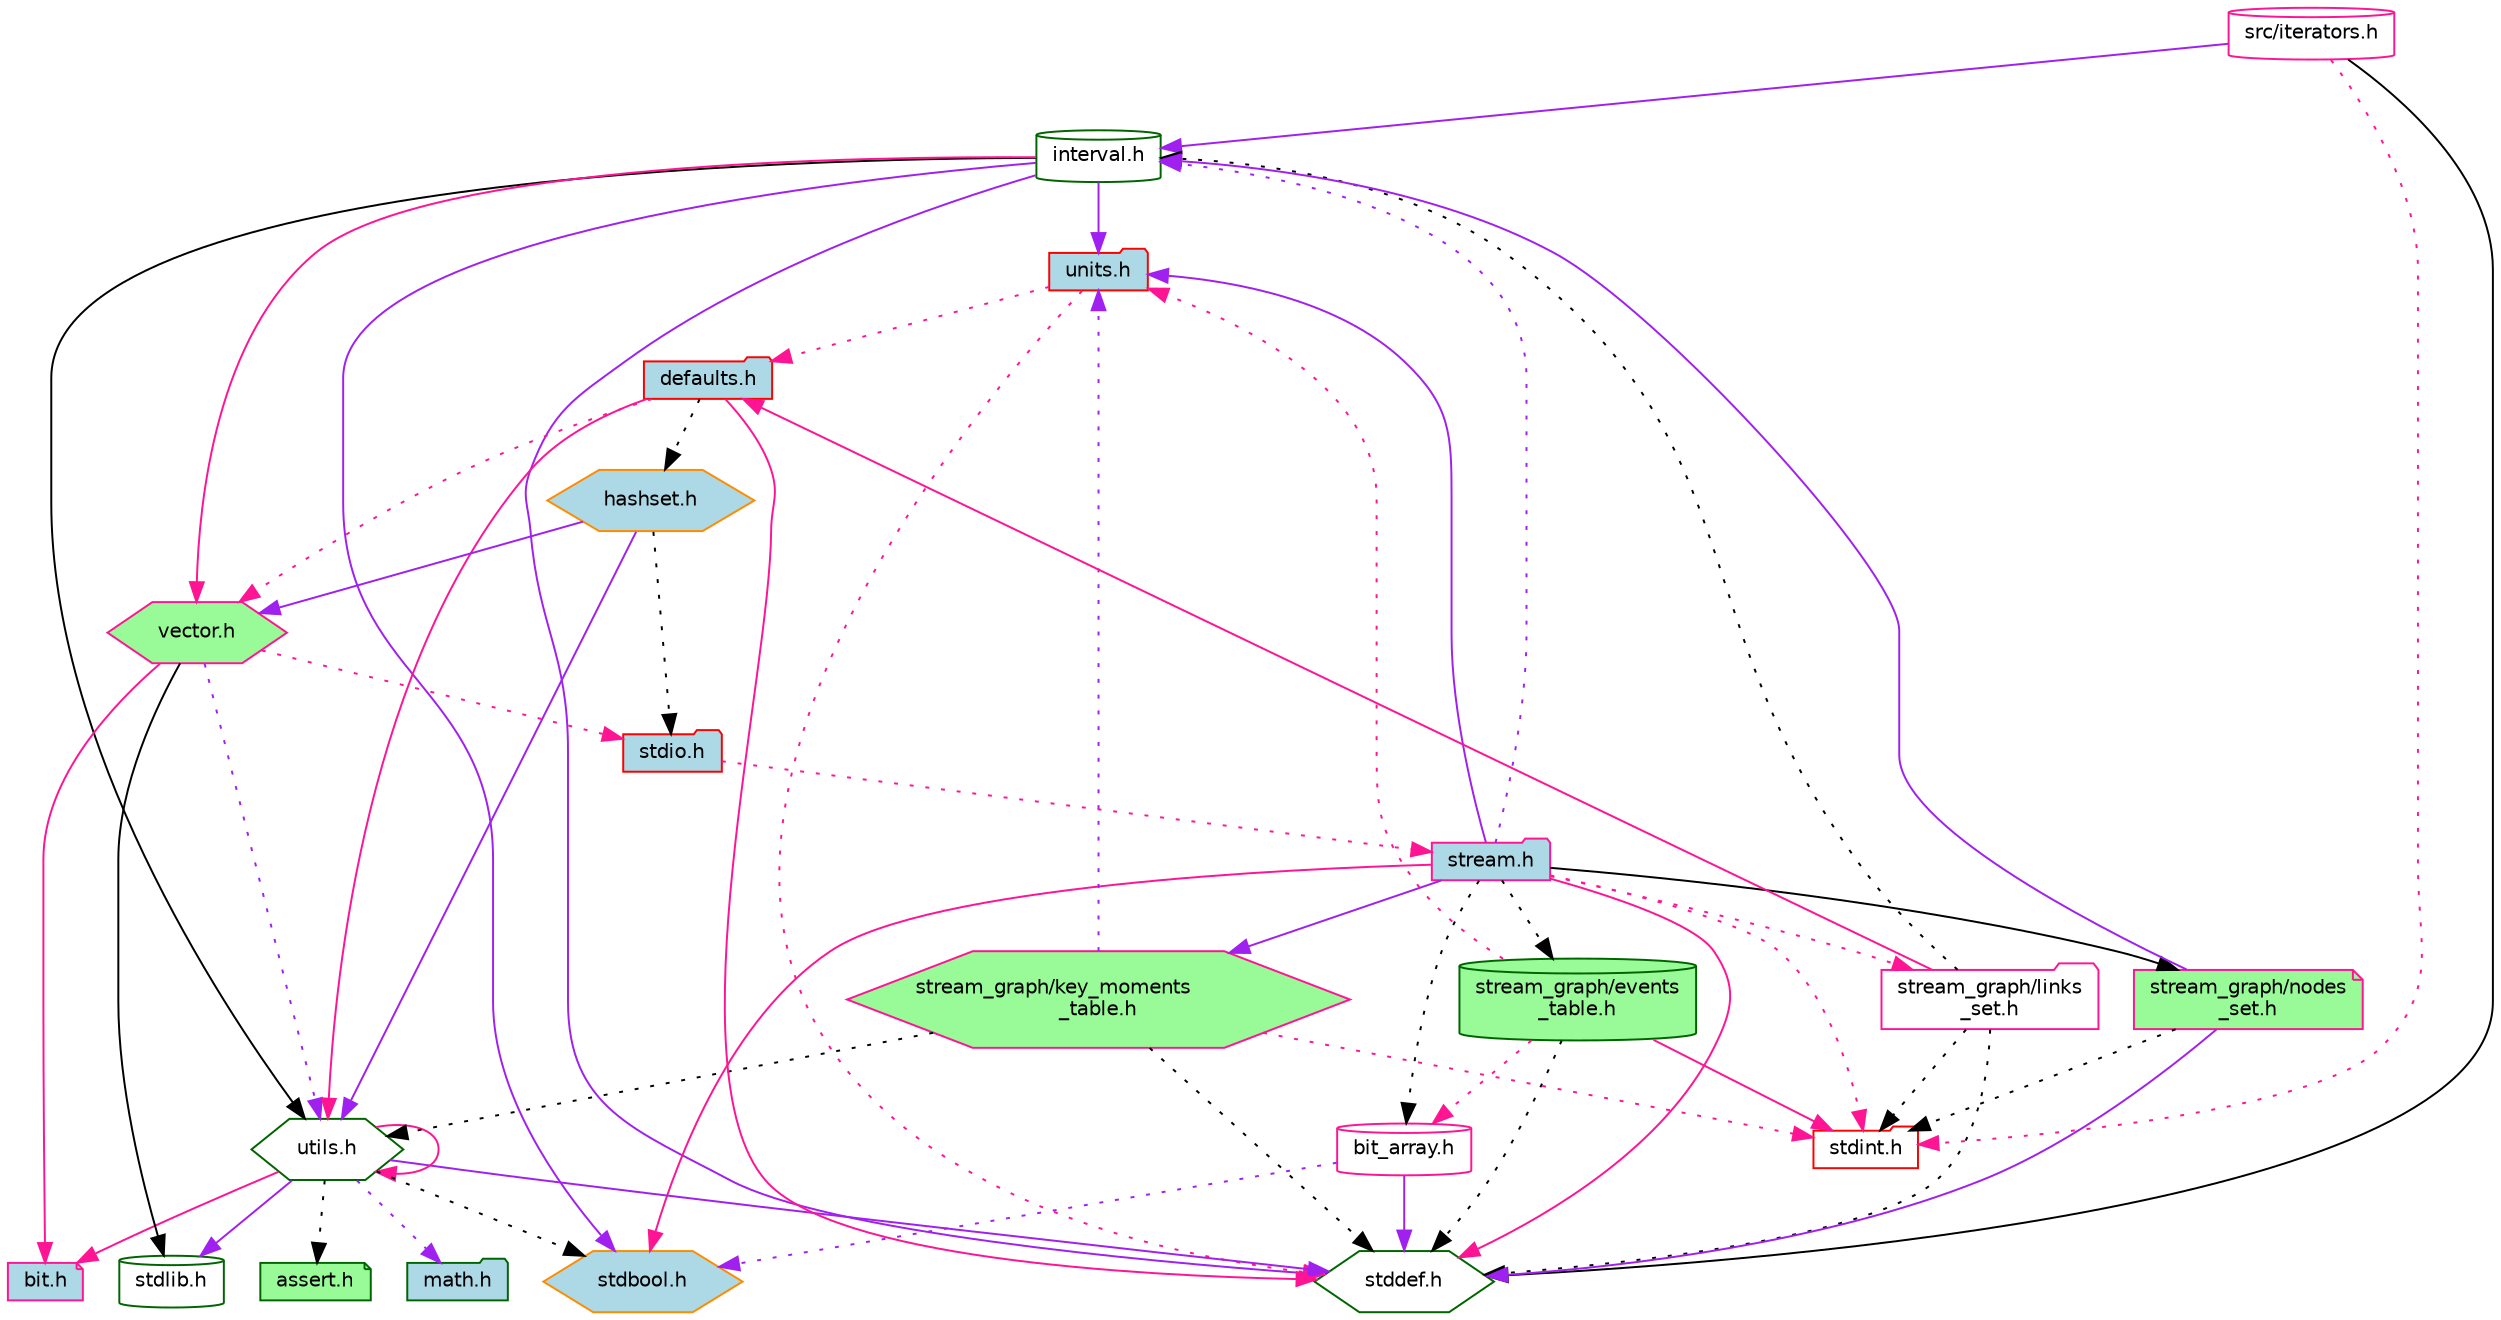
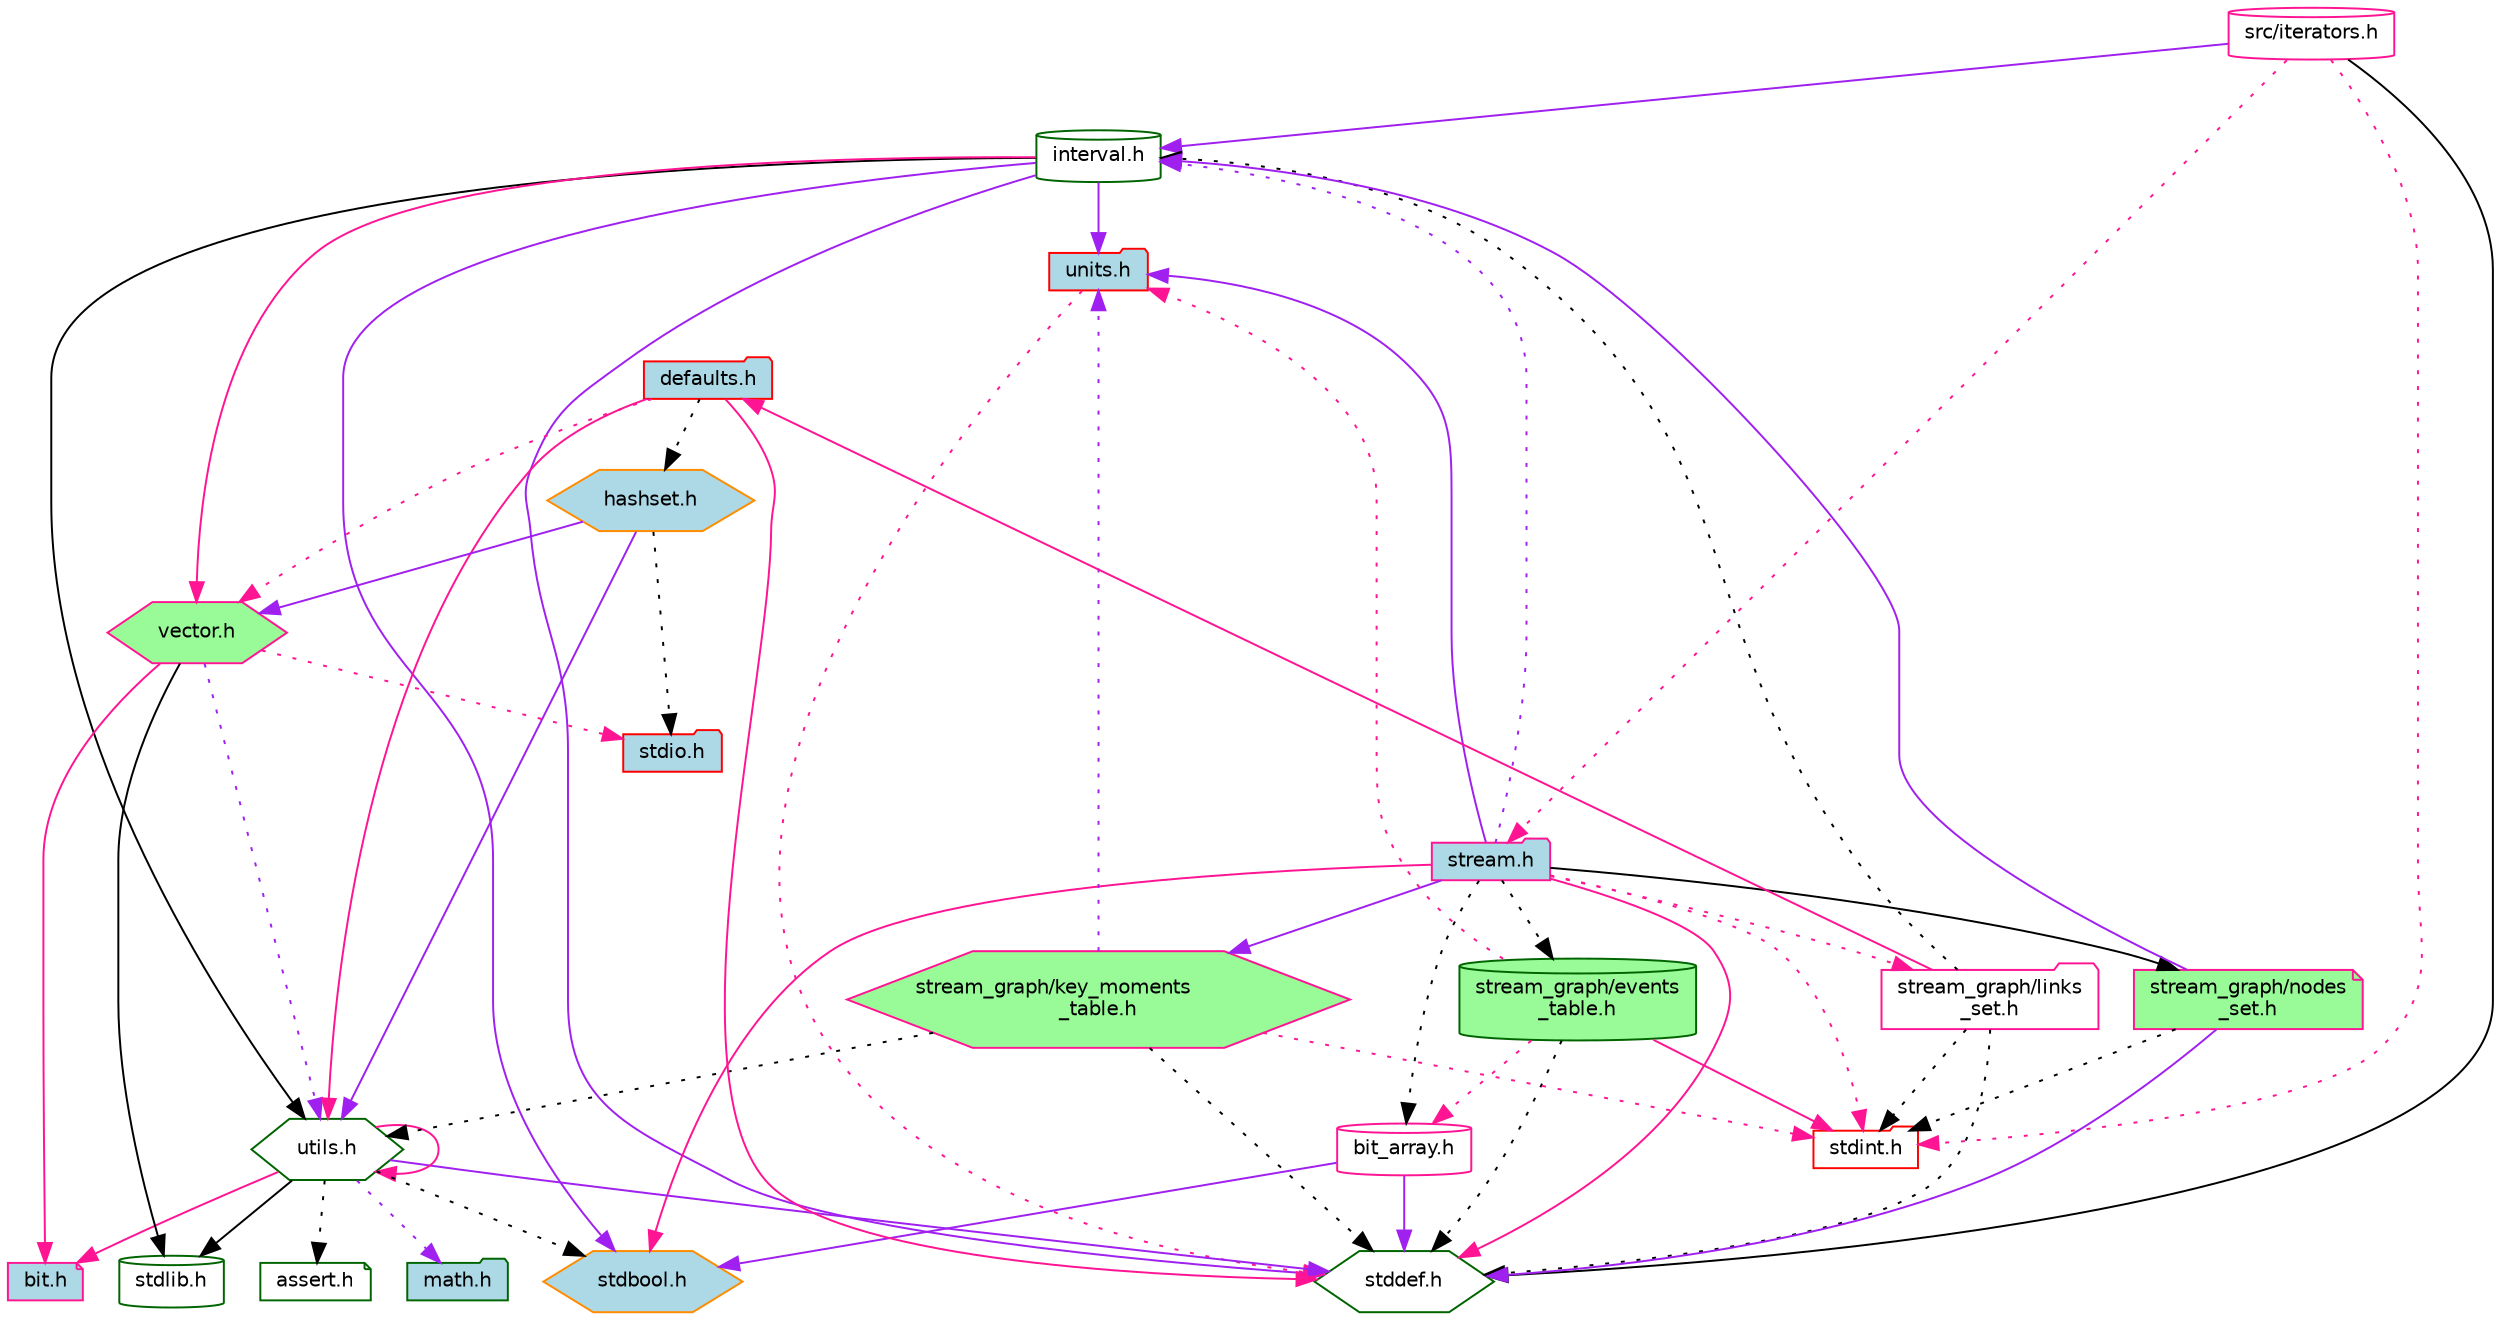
(920, 322) -> none
(1067, 805) -> (1905, 444)
(254, 1212) -> (254, 1212)
(1023, 1216) -> (1023, 1216)
(316, 1282) -> (316, 1282)
